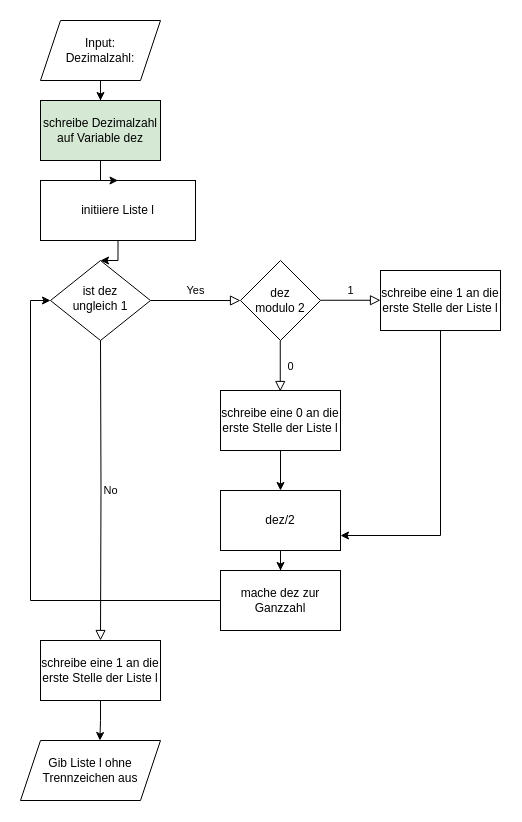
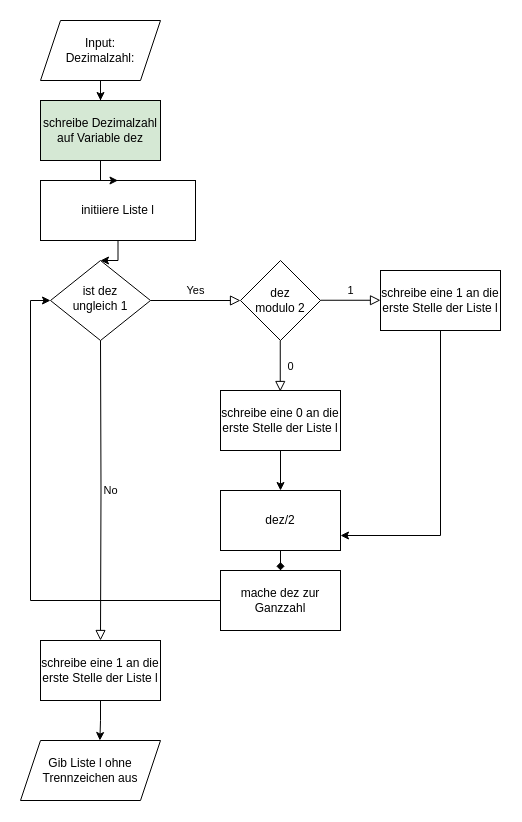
(281, 562) -> (281, 562)
